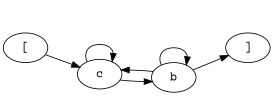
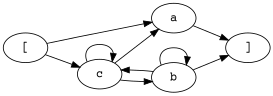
none -> (174, 18)
